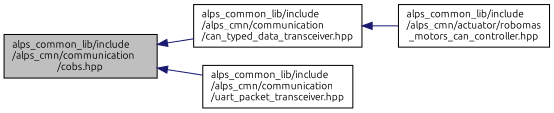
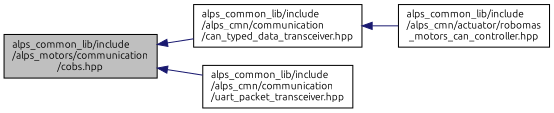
(81, 56) -> (81, 56)
